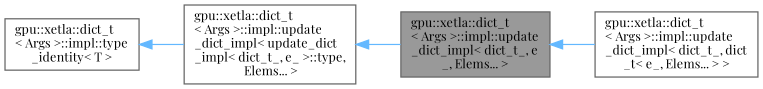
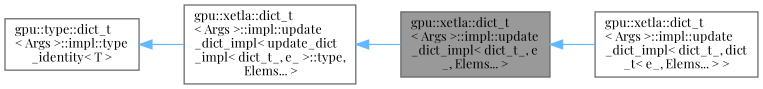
(72, 44) -> (72, 44)
